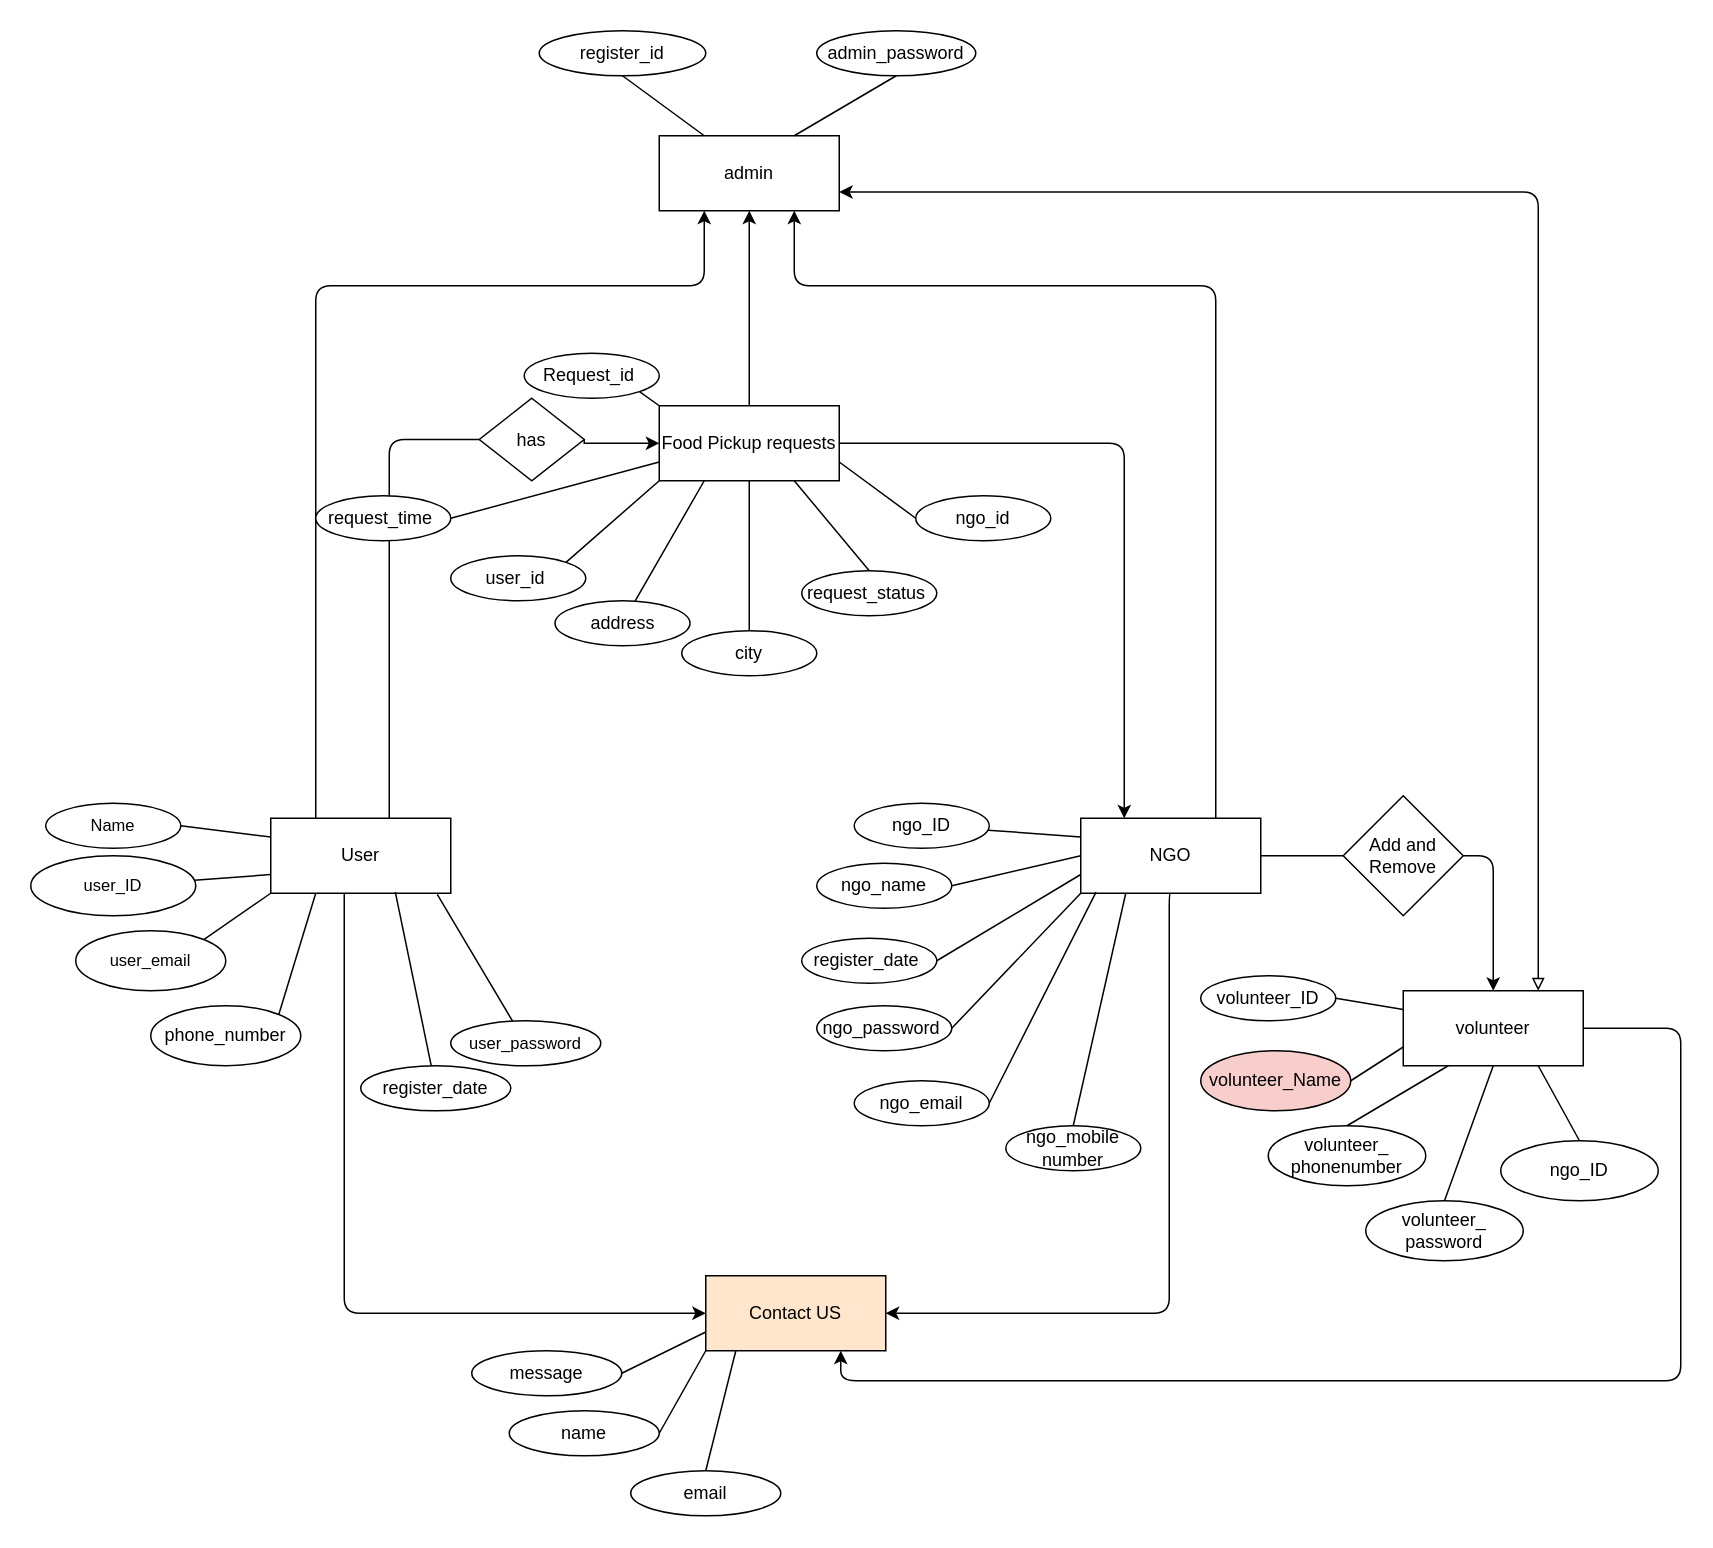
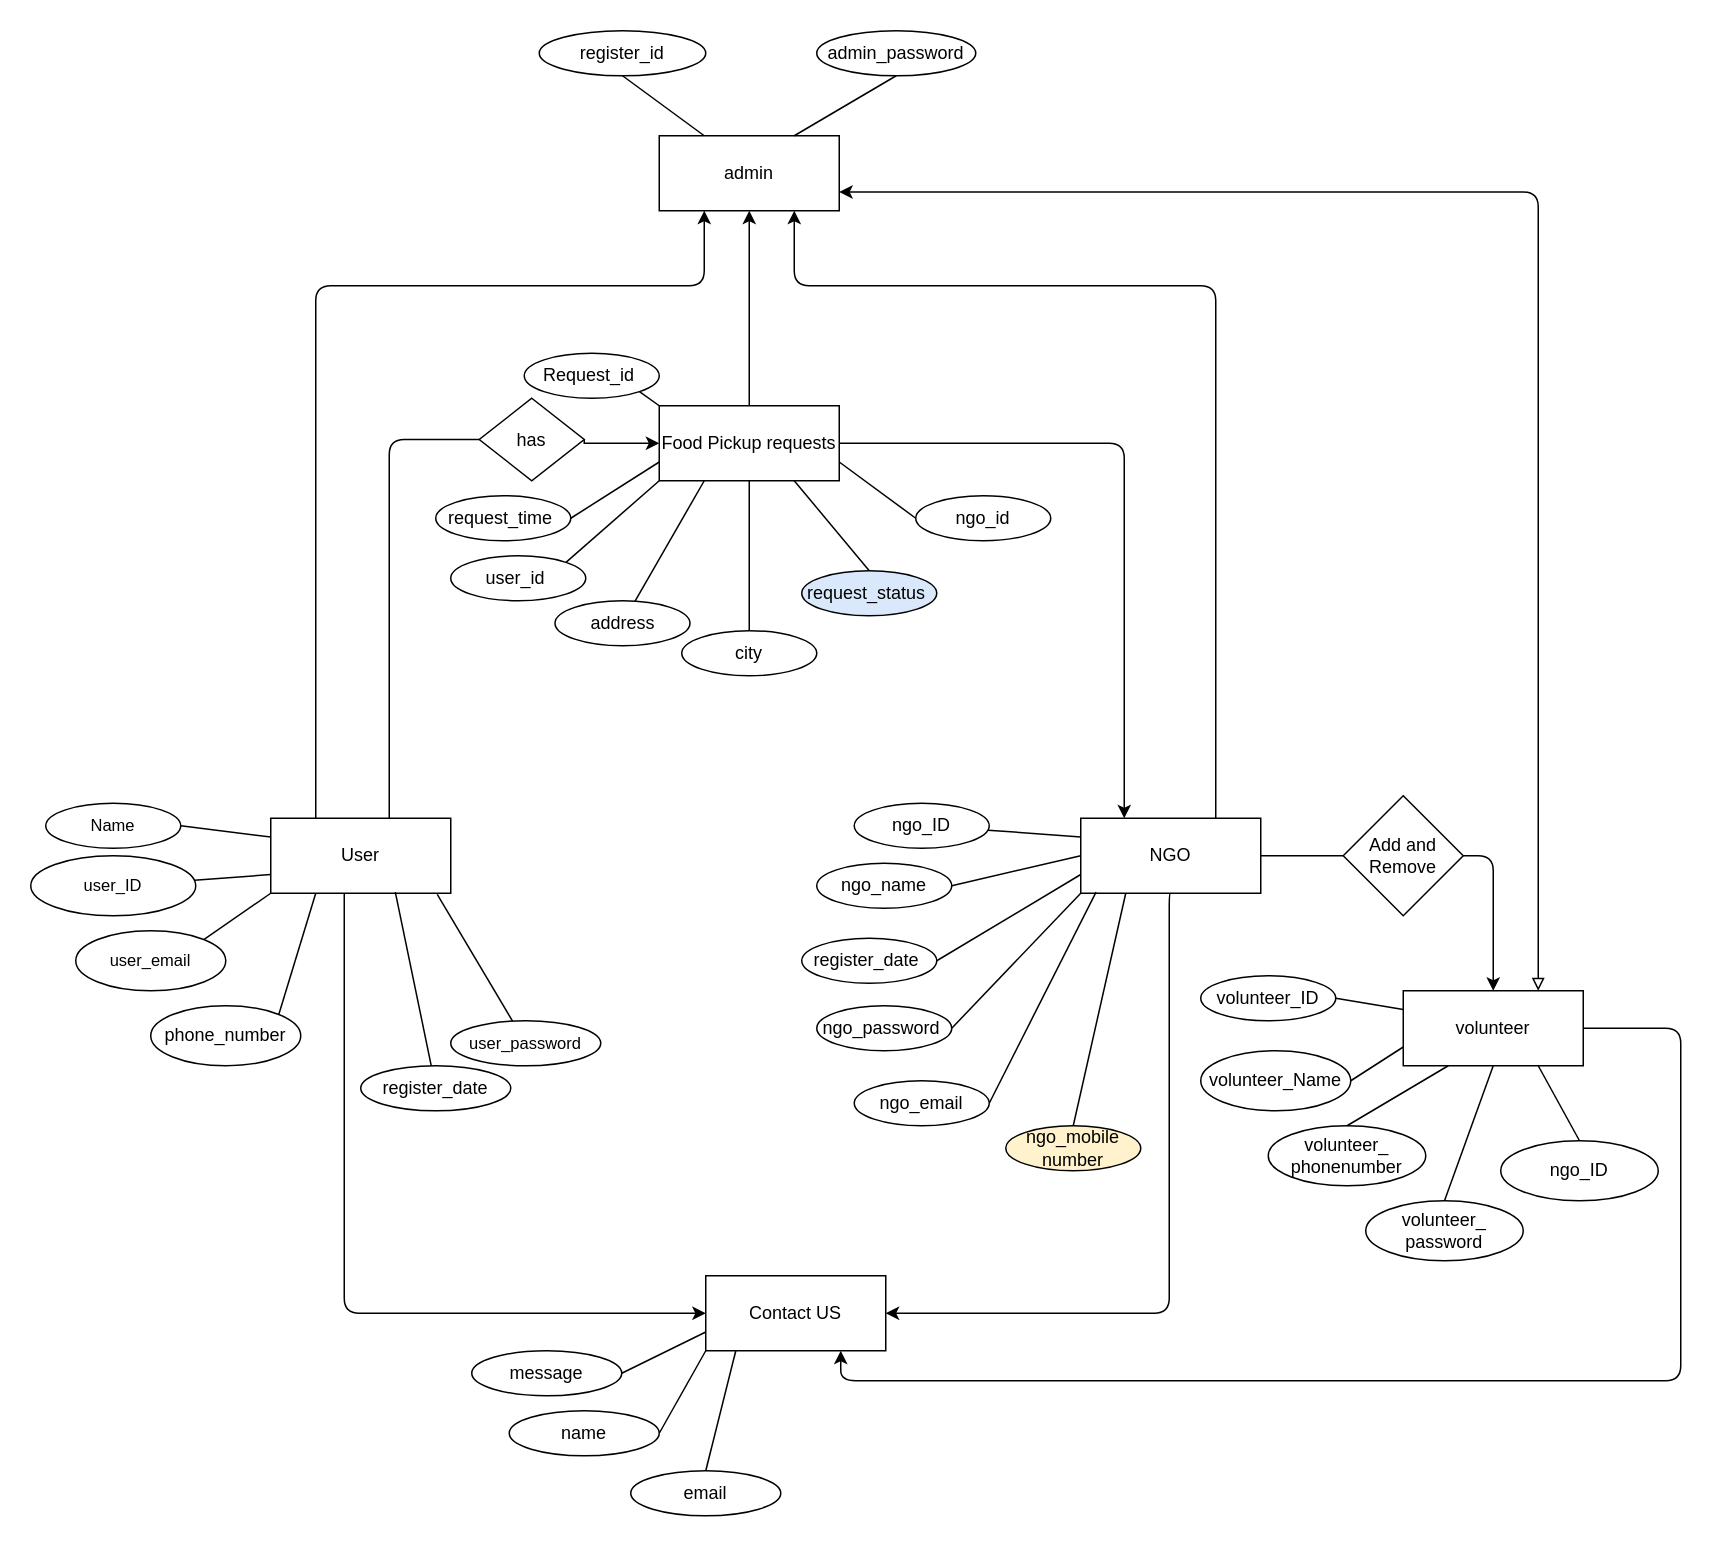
(383, 518) -> (503, 518)
(869, 593) -> (869, 593)
(1276, 1081) -> (1276, 1081)
(1073, 1148) -> (1073, 1148)
(796, 1313) -> (796, 1313)
